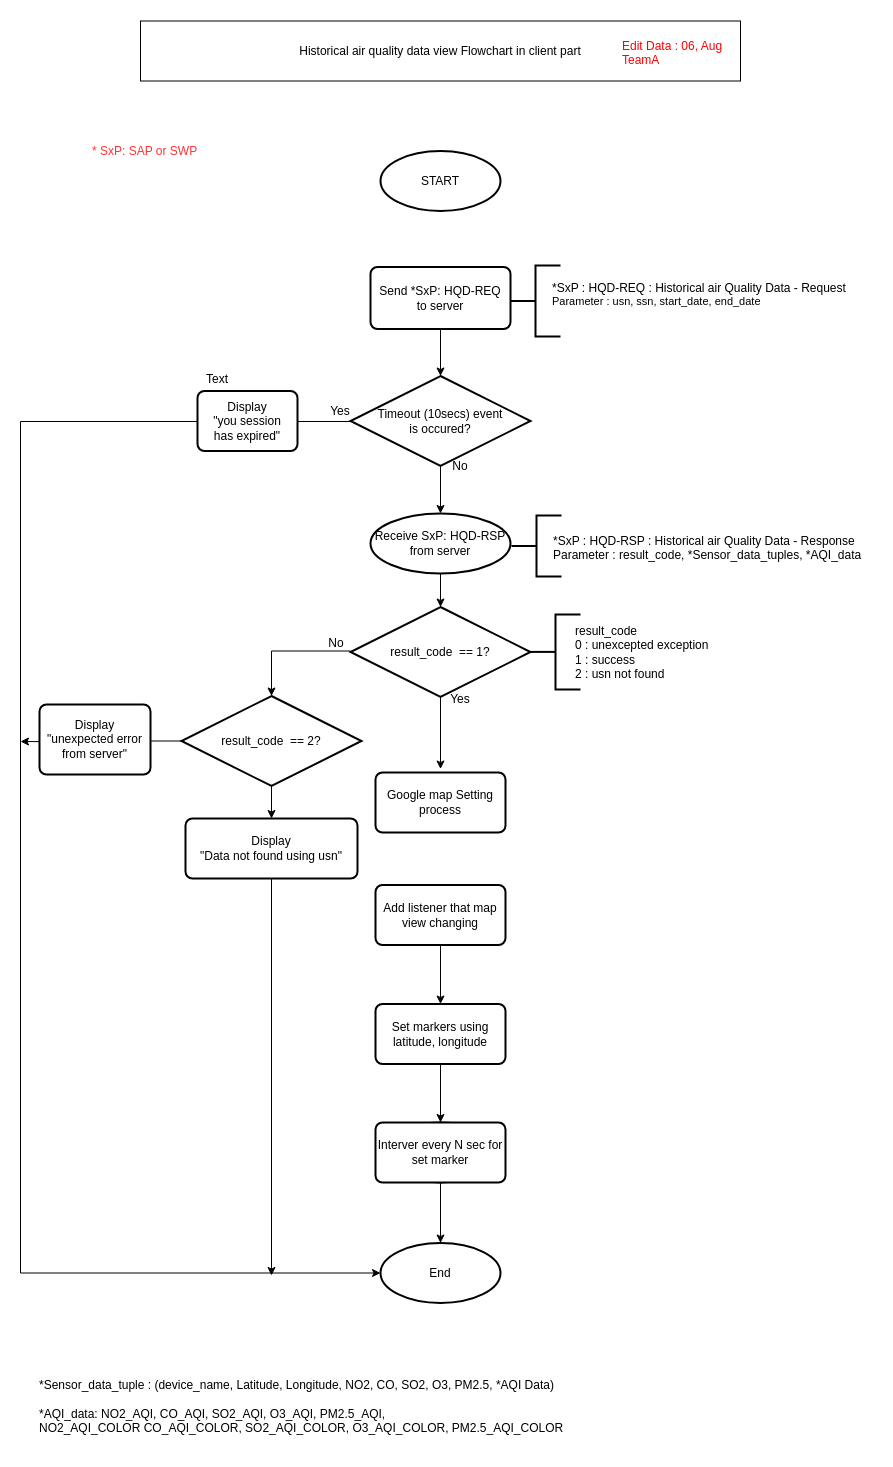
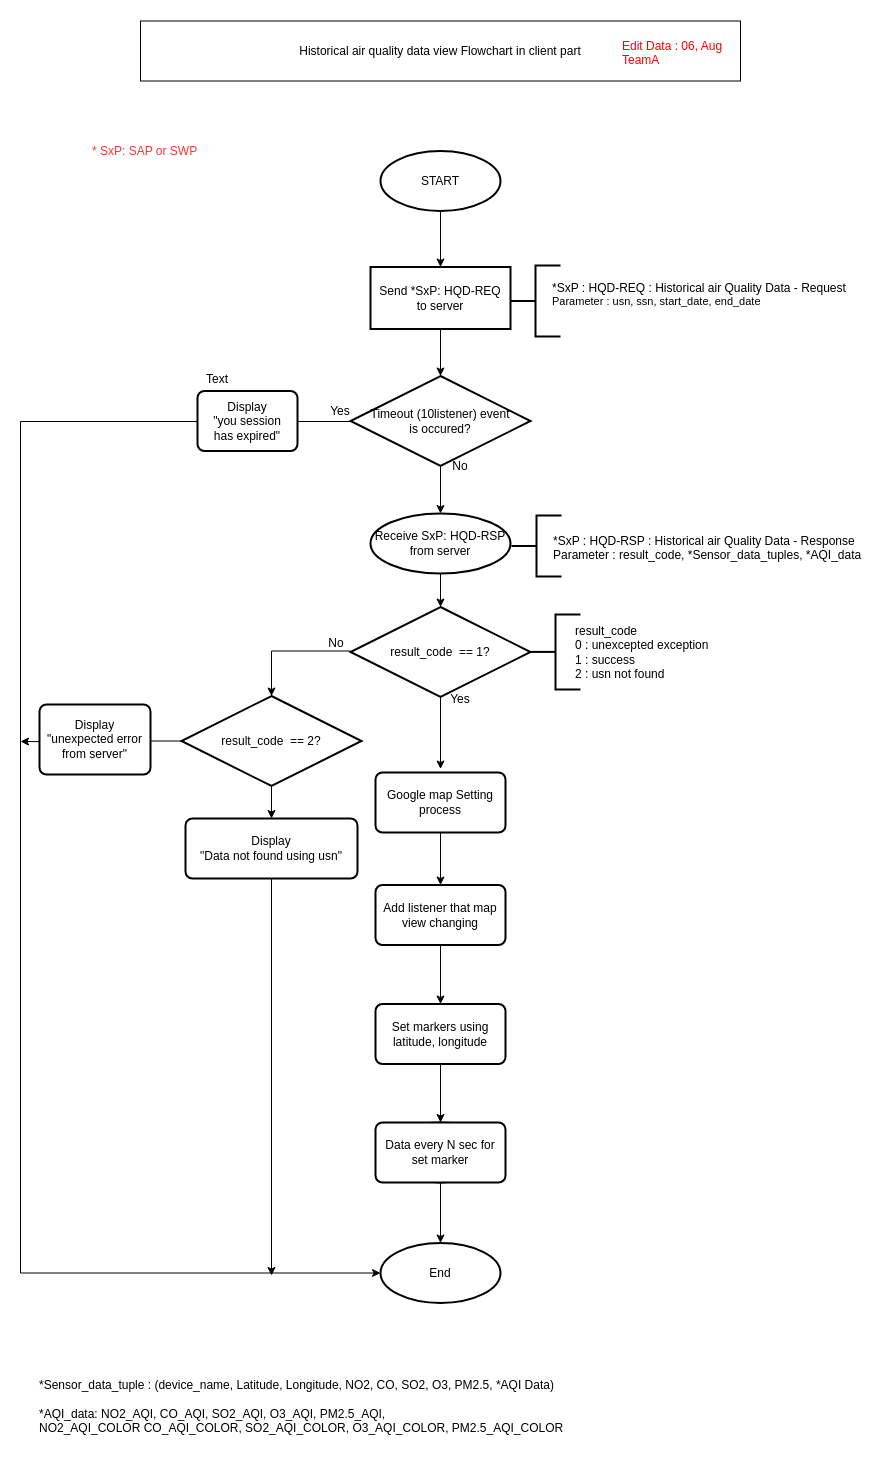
none -> (441, 235)
(441, 298) -> (441, 298)
(441, 422) -> (441, 422)
none -> (441, 856)
(441, 1153) -> (441, 1153)
